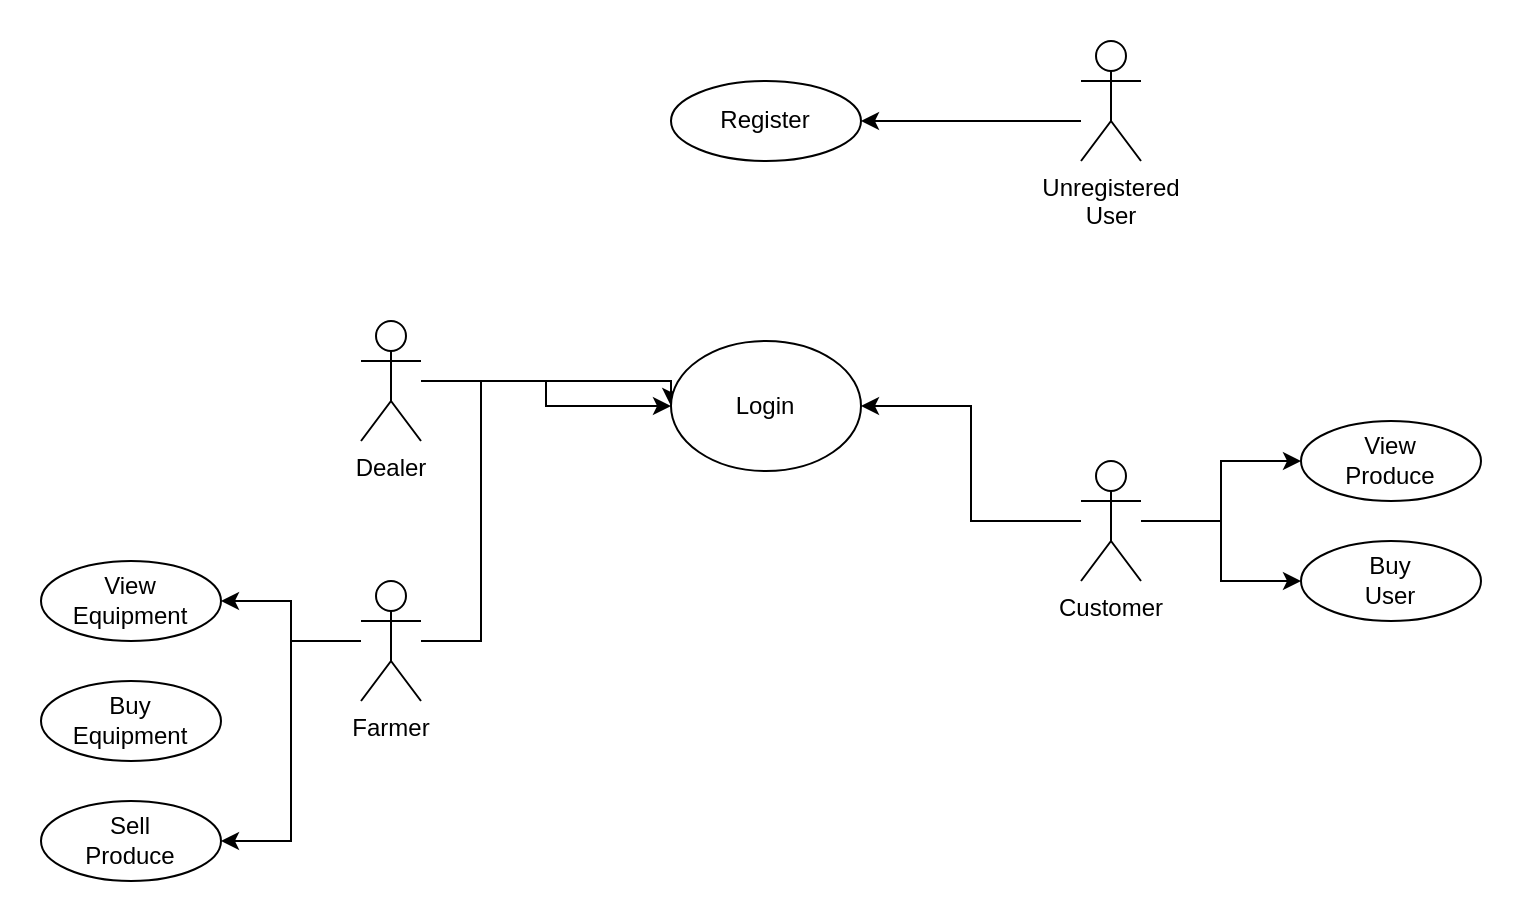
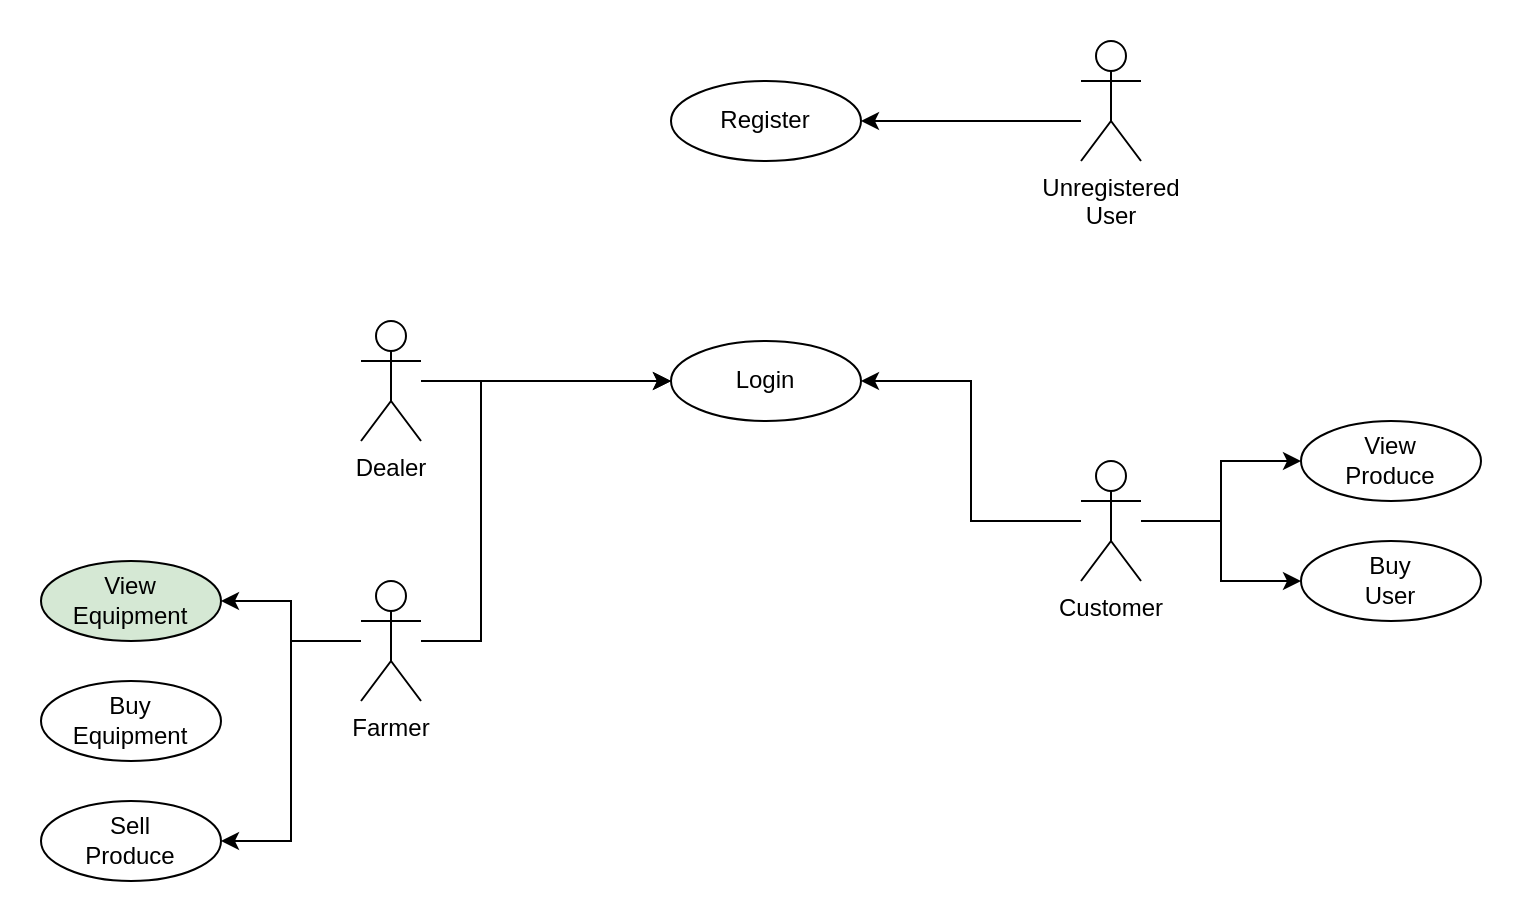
(766, 406) -> (766, 381)
(131, 601) -> (131, 601)
